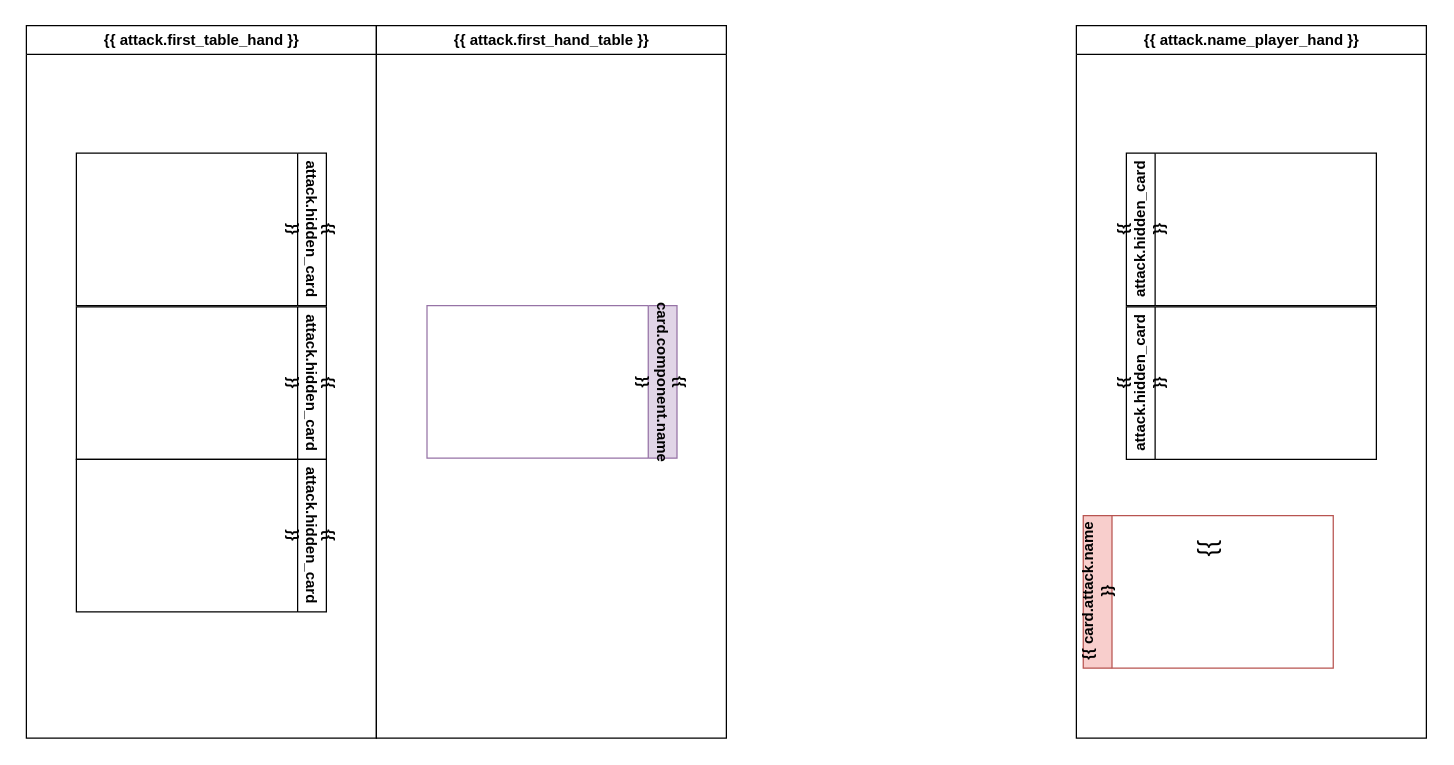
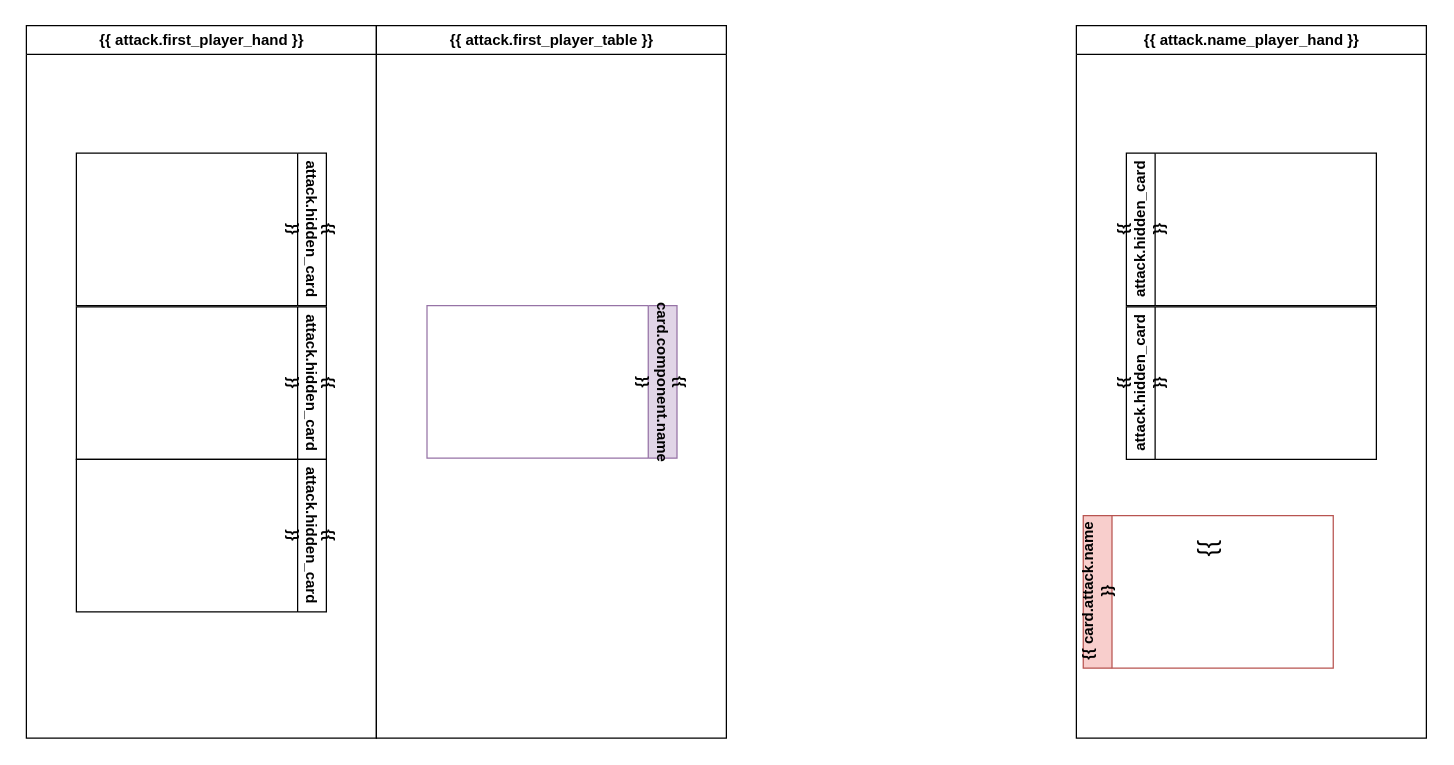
(202, 41) -> (202, 41)
(552, 41) -> (552, 41)
